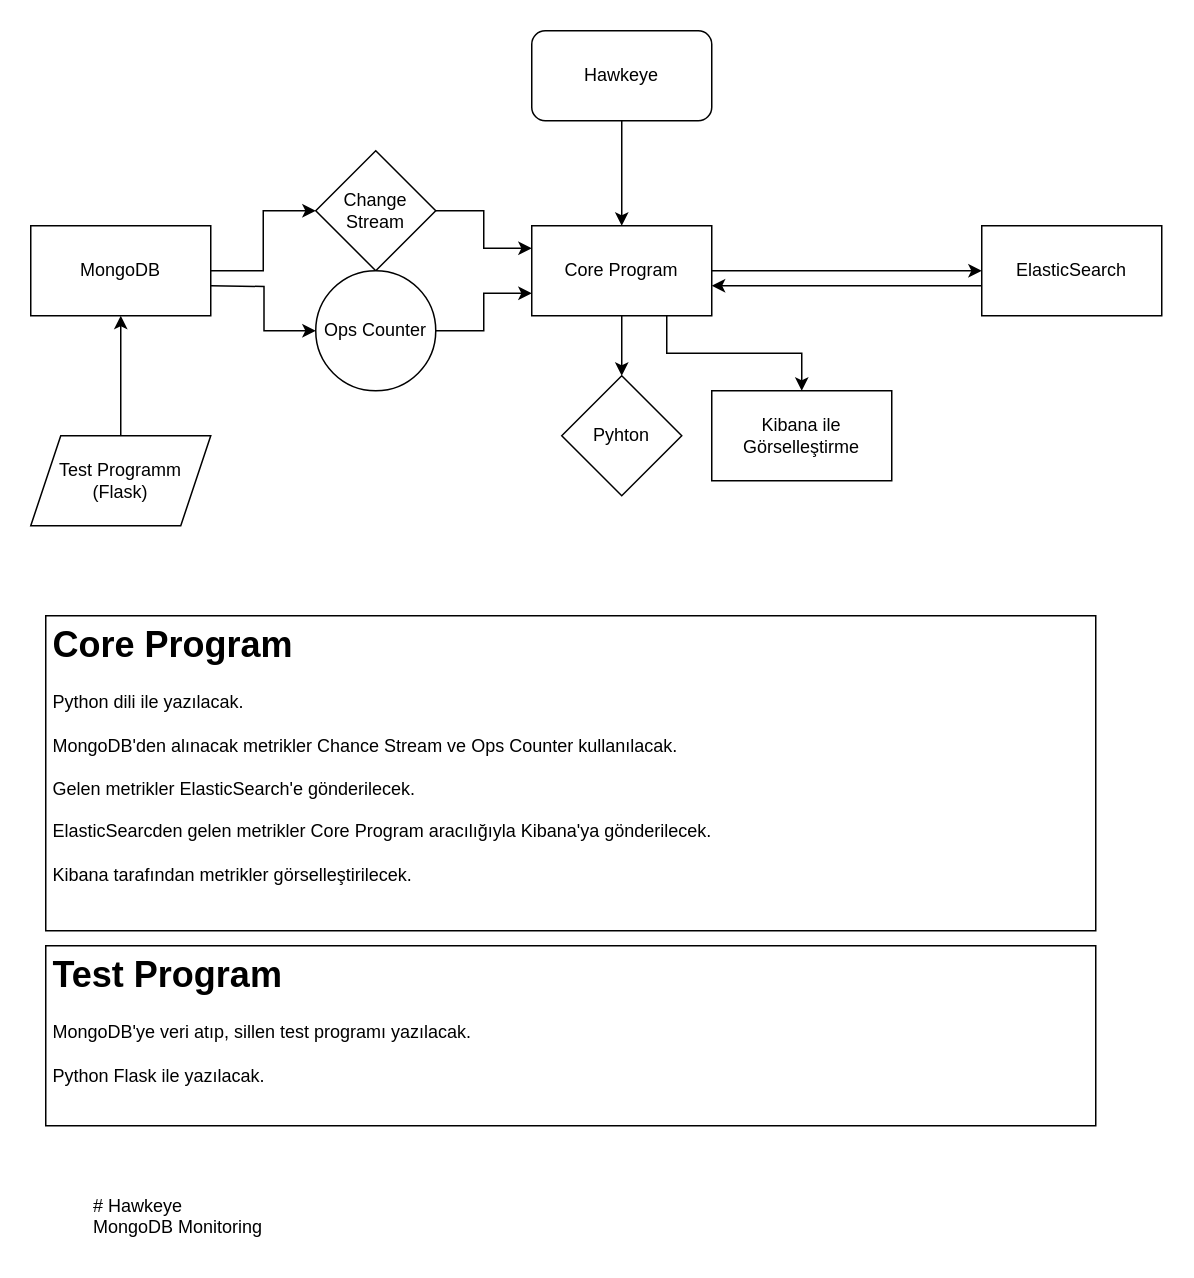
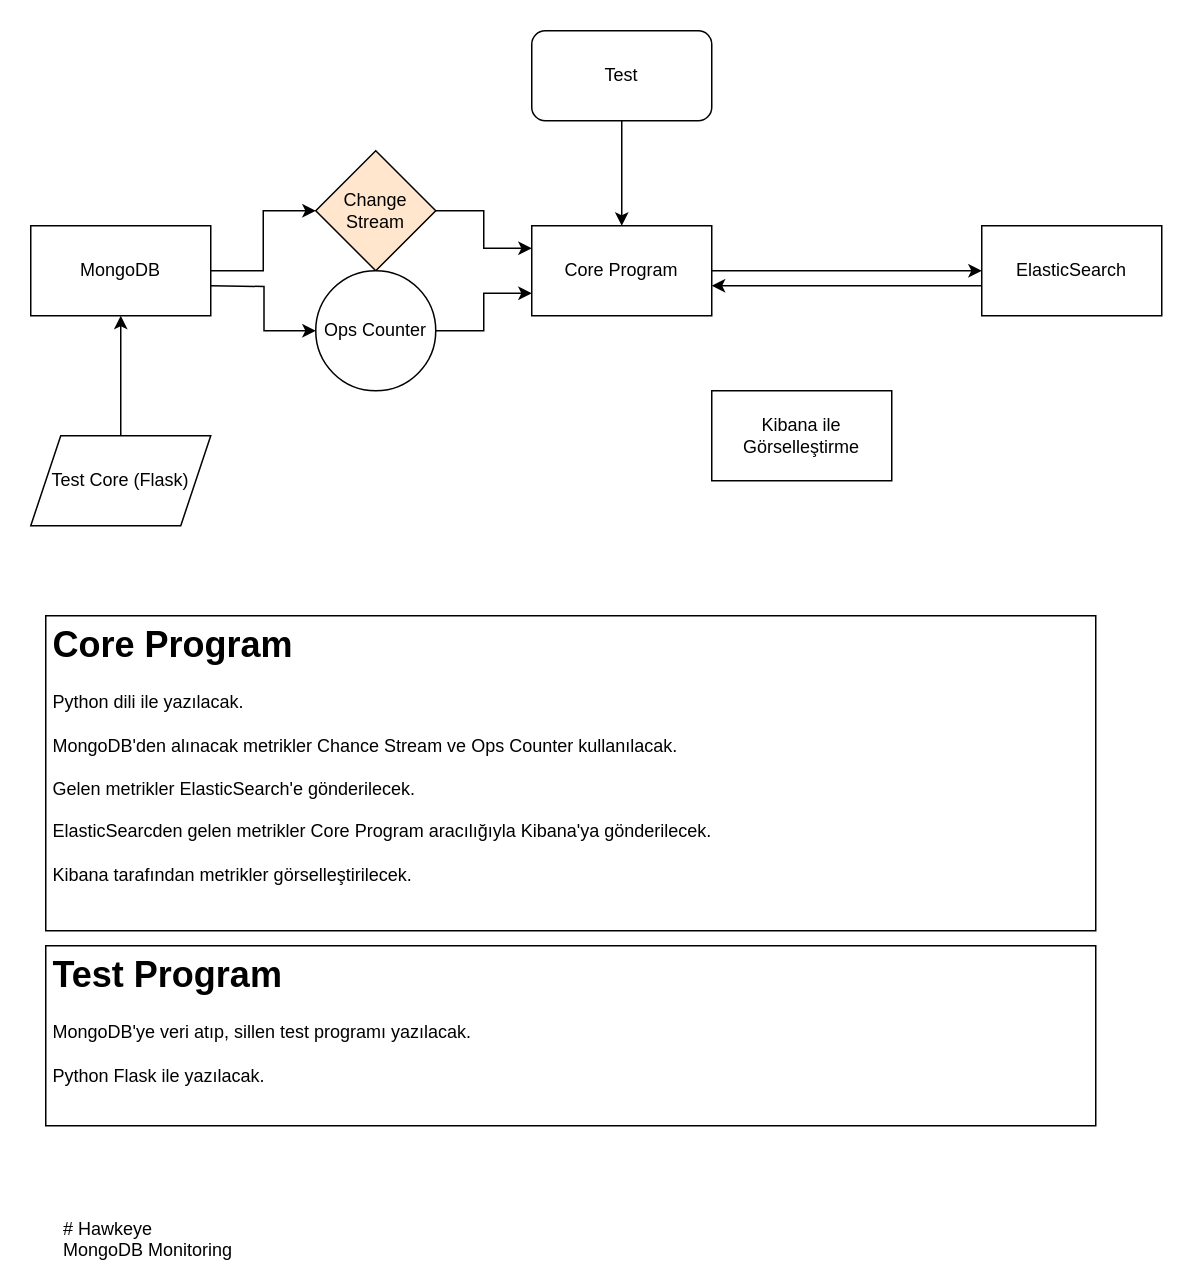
(622, 76) -> (622, 76)
(376, 211) -> (376, 211)
(622, 341) -> none
(729, 353) -> none
(622, 436) -> none
(121, 481) -> (121, 481)
(196, 1216) -> (166, 1238)
